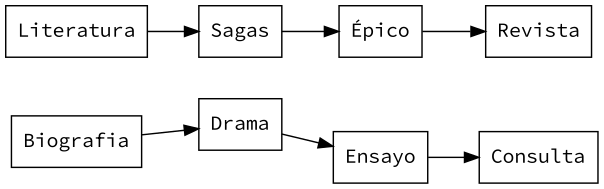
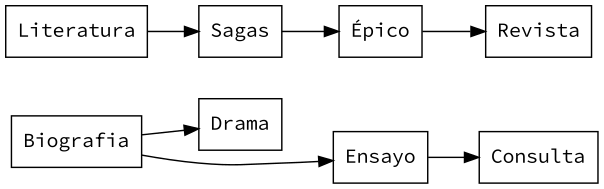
(300, 139) -> (230, 165)
